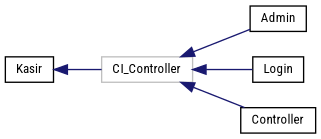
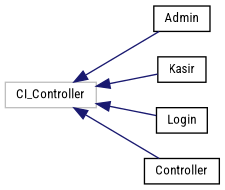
(85, 70) -> (134, 79)
